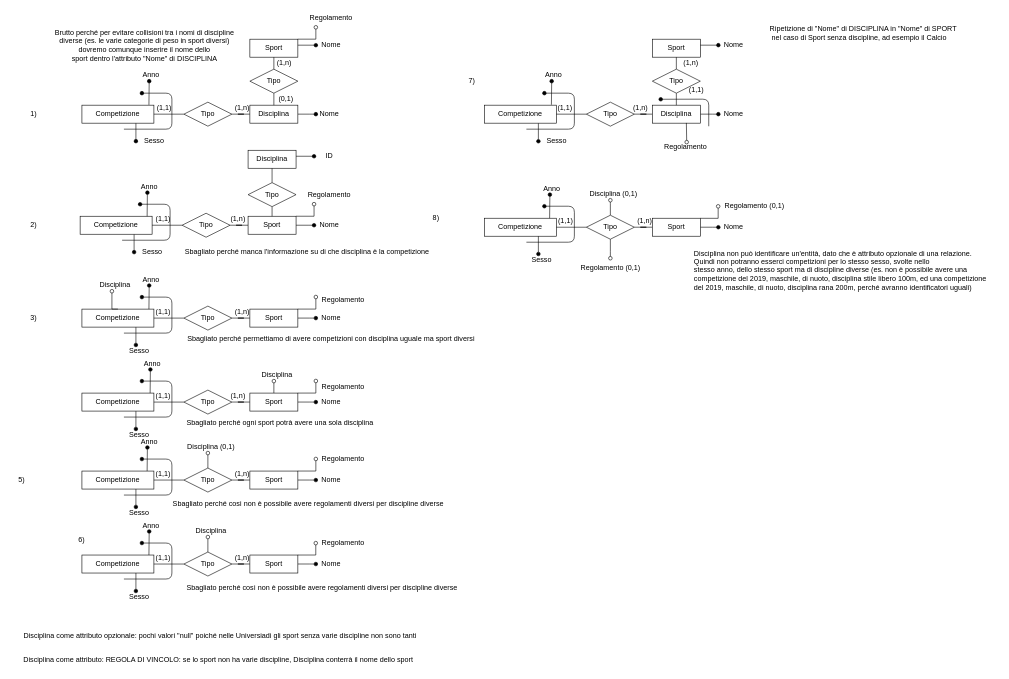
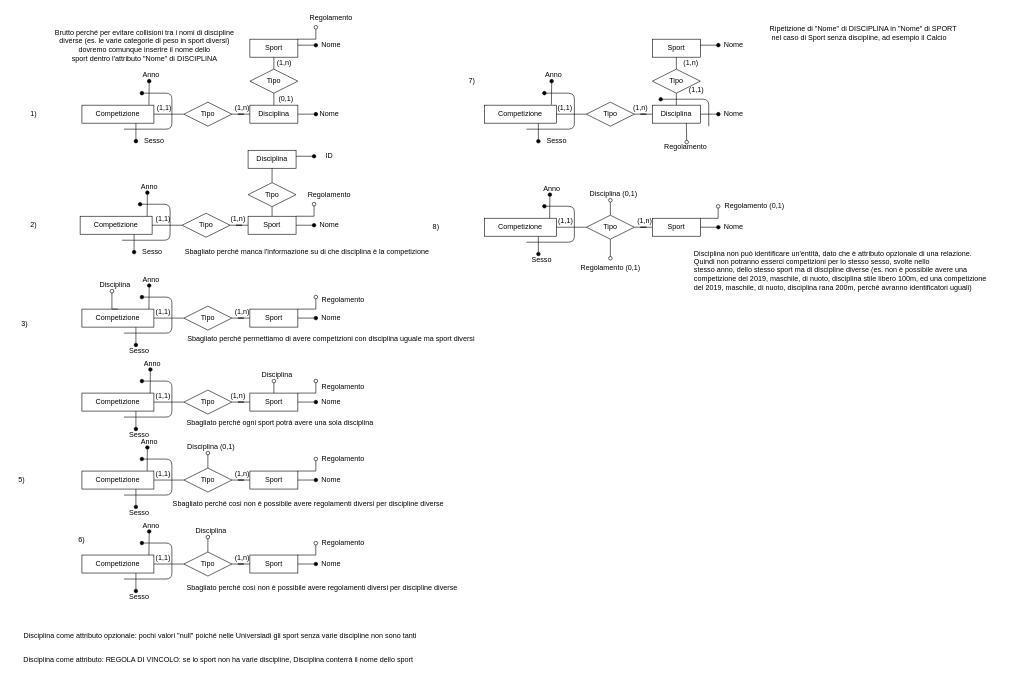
(436, 218) -> (436, 227)
(33, 318) -> (24, 324)
